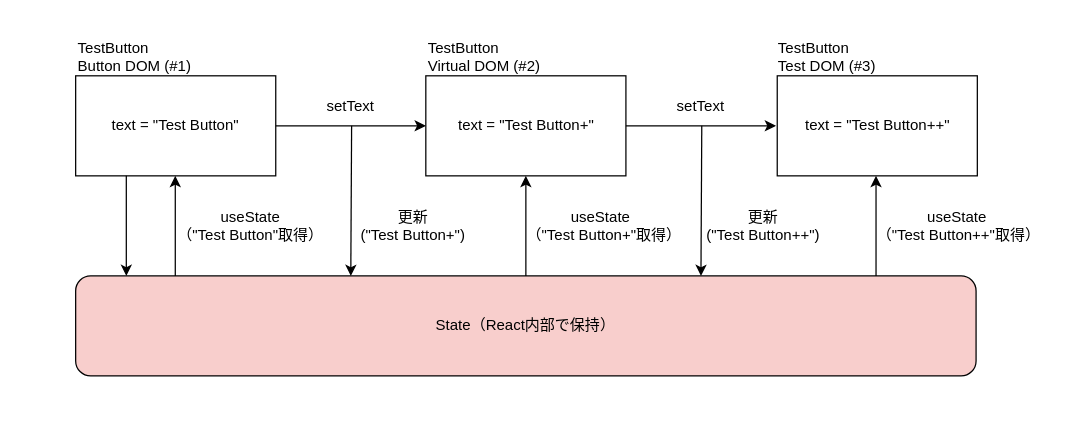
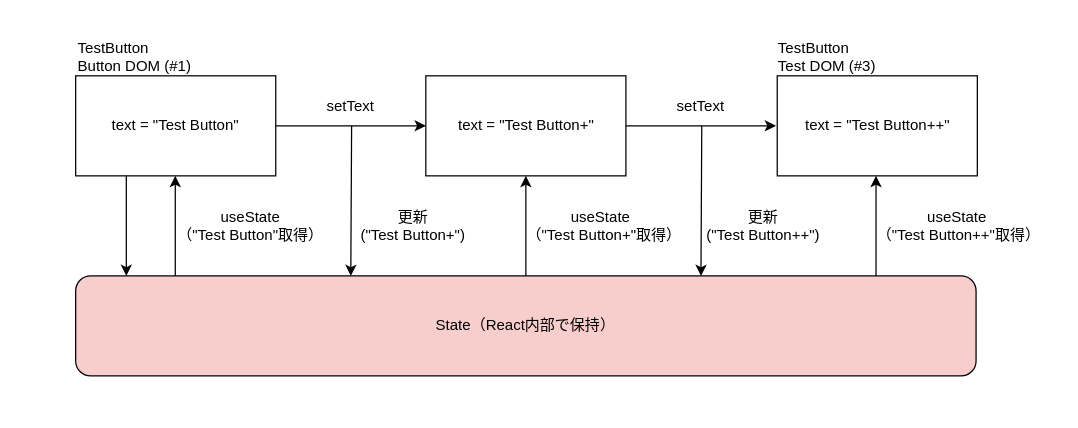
(501, 57) -> none
